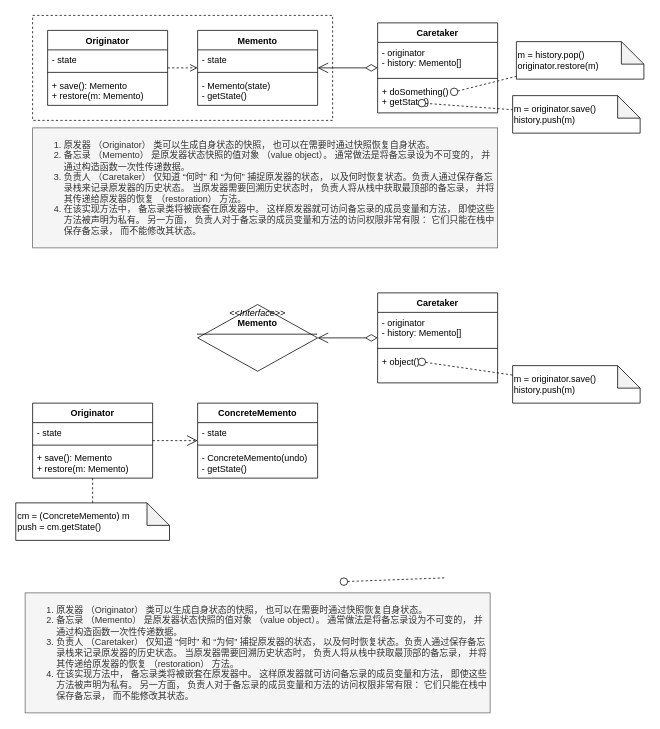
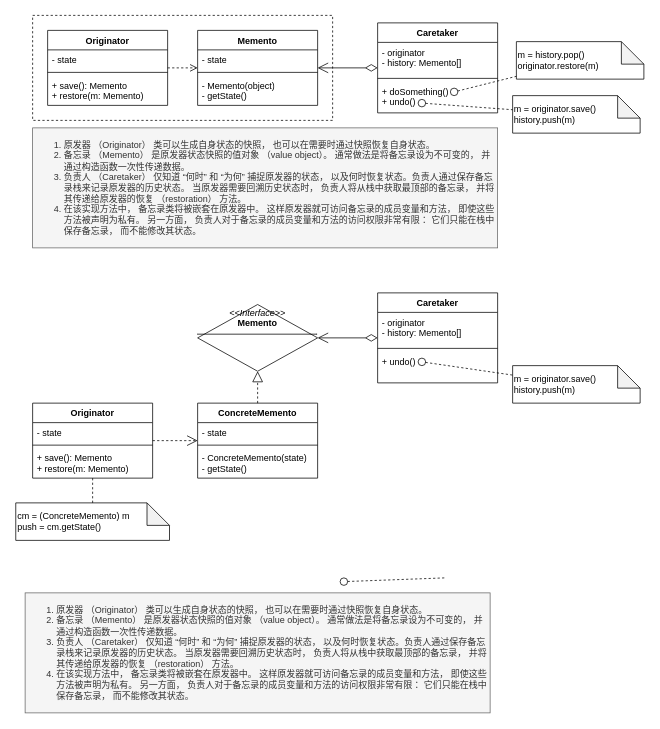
(241, 91) -> (244, 91)
(418, 97) -> (418, 97)
(406, 362) -> (401, 362)
none -> (258, 393)
(258, 470) -> (258, 470)
